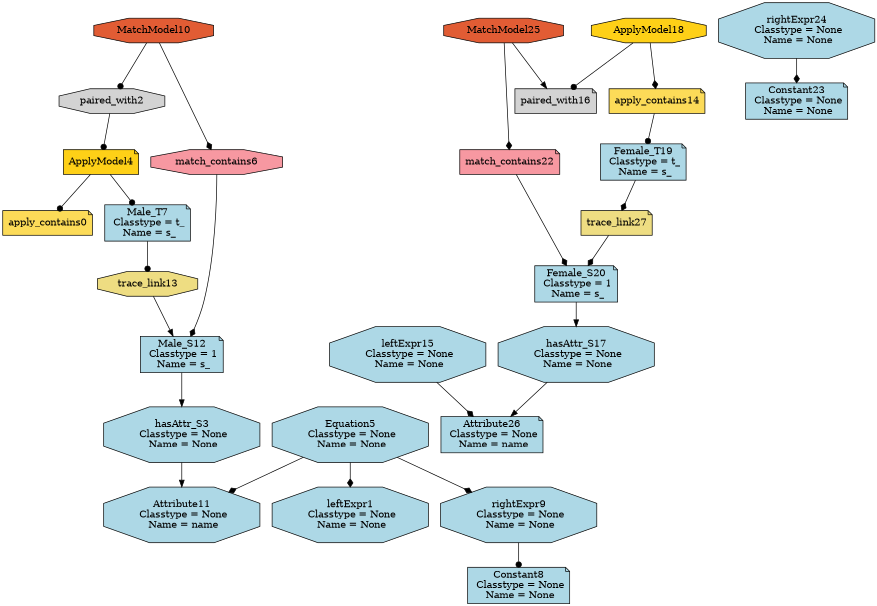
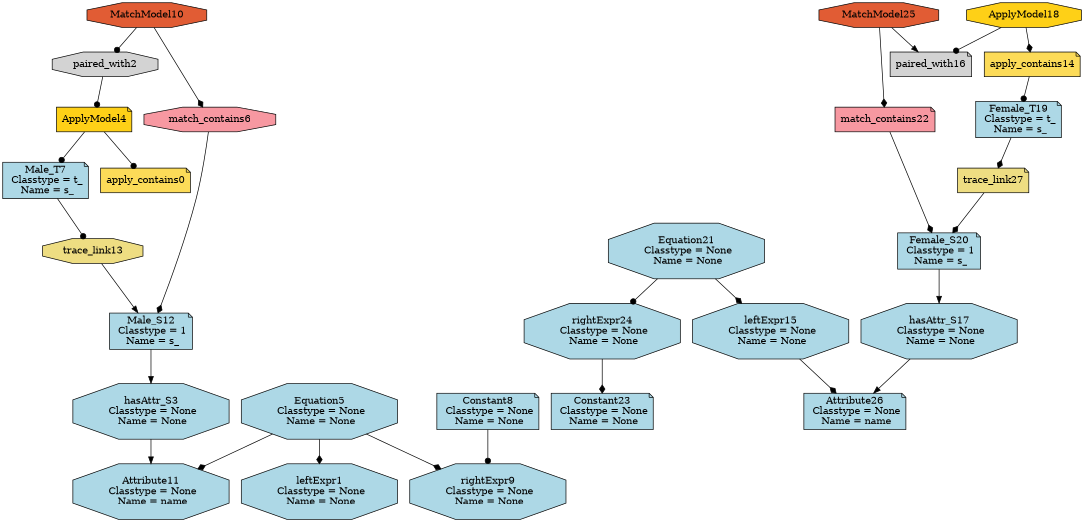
none -> (686, 251)
(519, 552) -> (488, 444)
